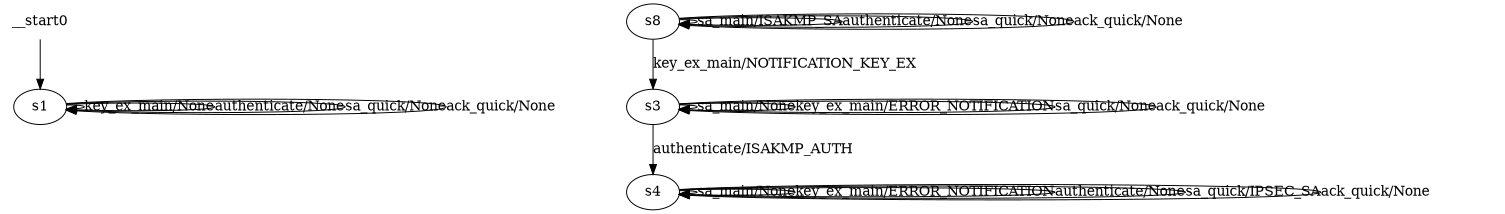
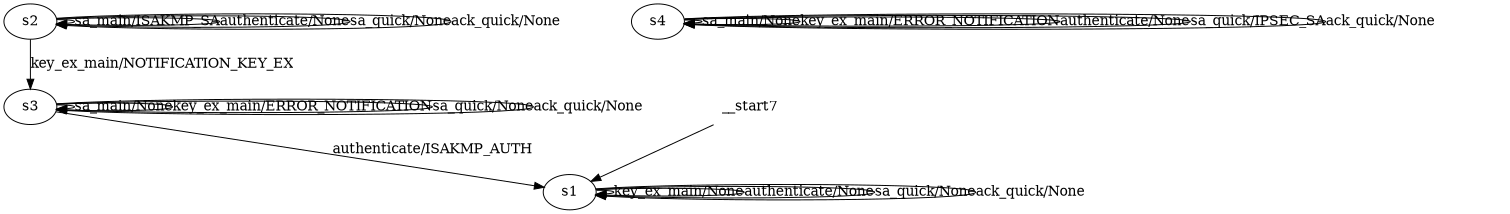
(40, 22) -> (750, 107)
(653, 22) -> (30, 22)
(653, 145) -> (295, 149)
